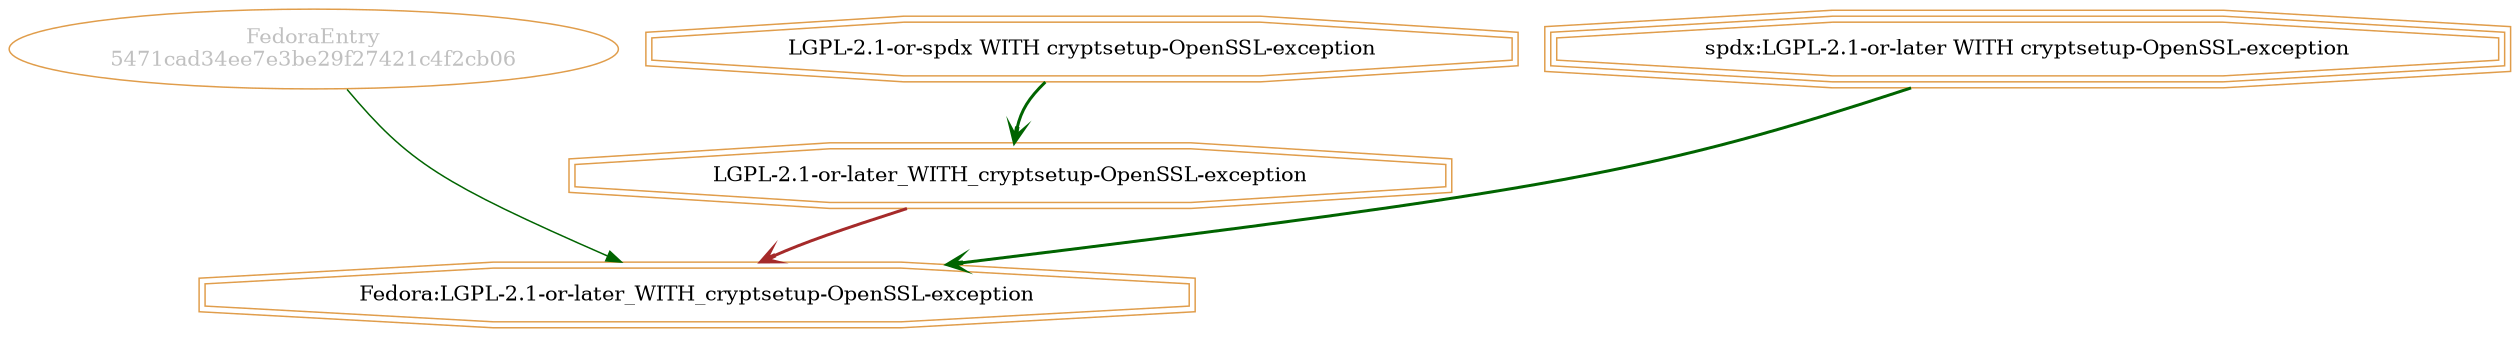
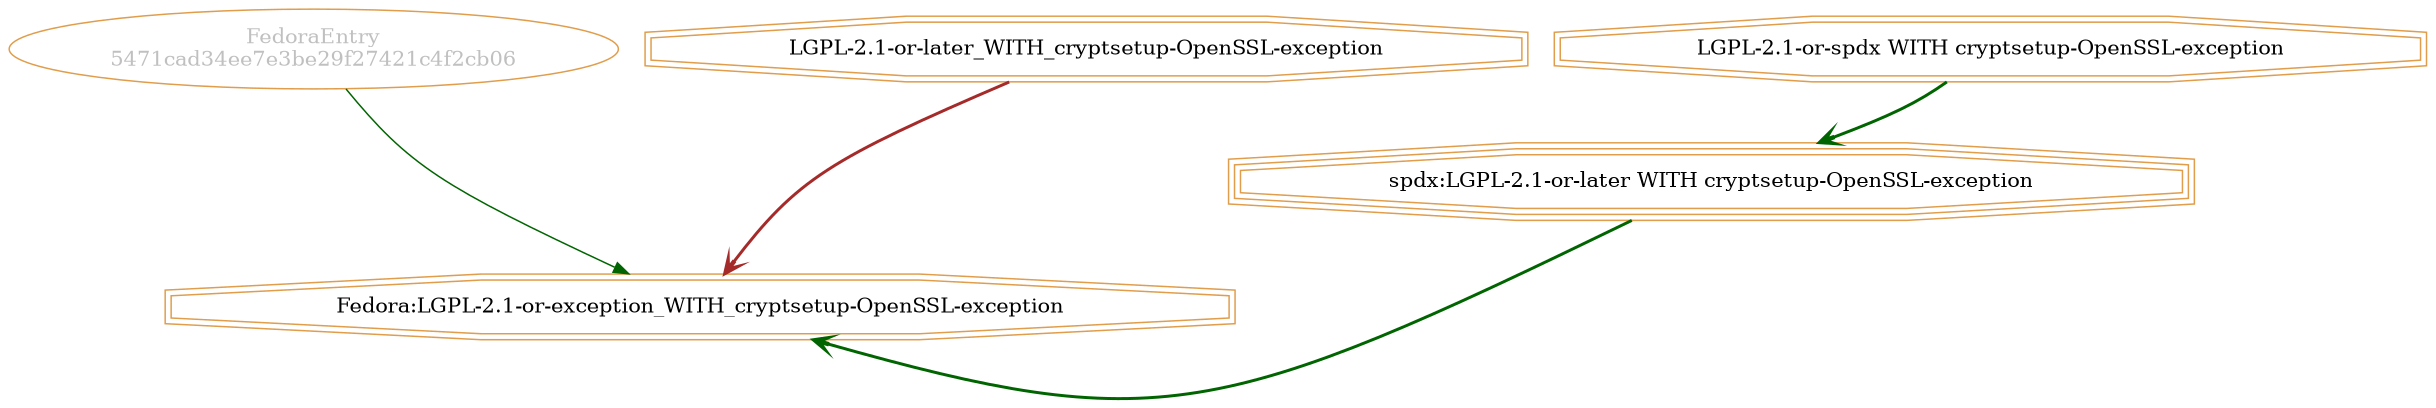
(1028, 103) -> (1892, 113)
(697, 295) -> (700, 307)
